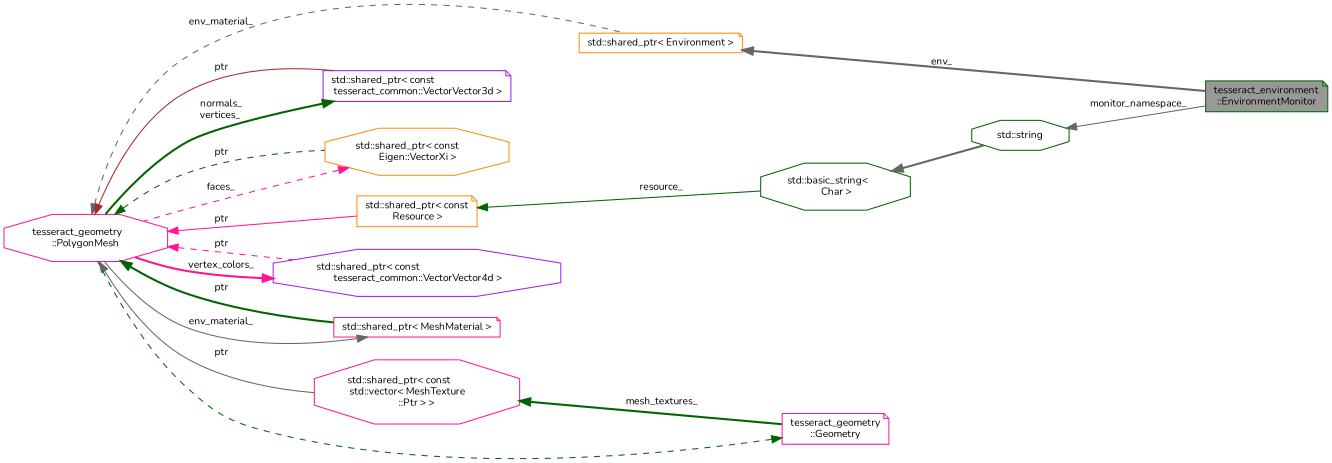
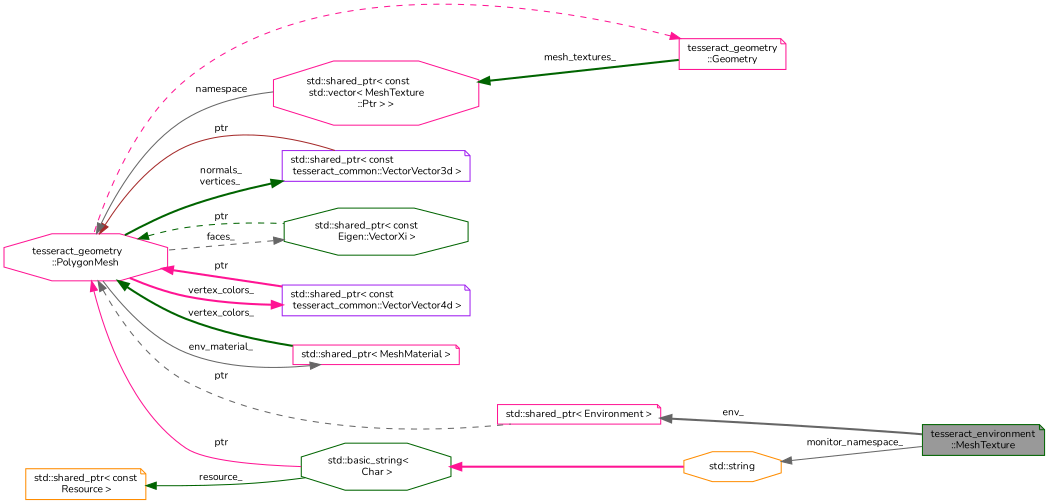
(220, 22) -> (220, 376)
(661, 43) -> (579, 414)
(1267, 96) -> (984, 440)
(1020, 135) -> (733, 467)
(417, 152) -> (376, 232)
(943, 157) -> (573, 467)
(241, 195) -> (220, 245)
(268, 223) -> (160, 426)
(236, 254) -> (228, 278)
(417, 273) -> (376, 300)
(220, 288) -> (220, 313)
(220, 352) -> (220, 89)
(395, 453) -> (332, 16)
